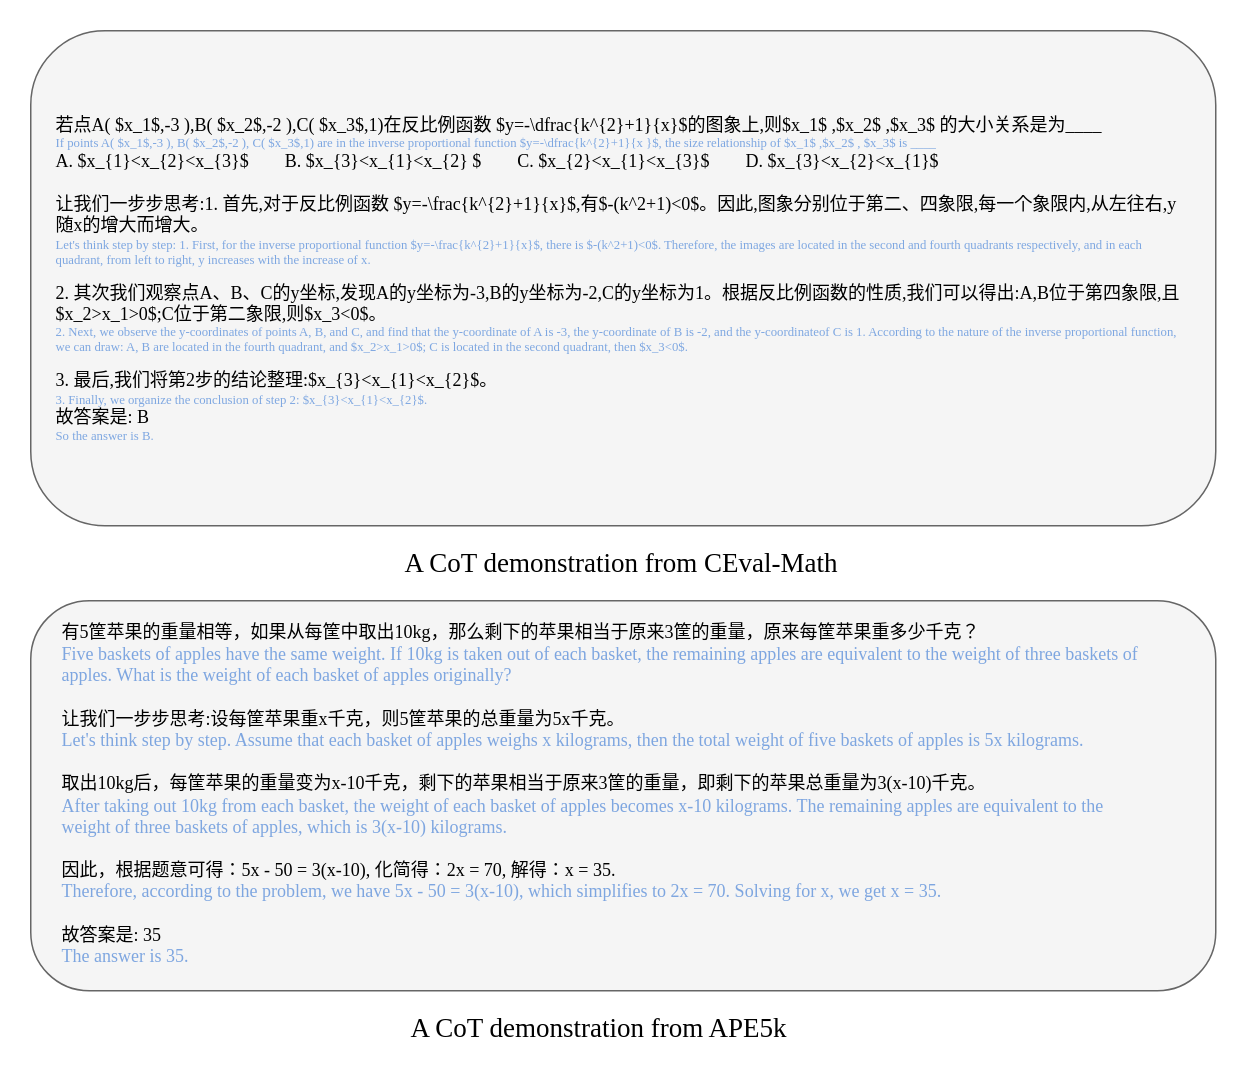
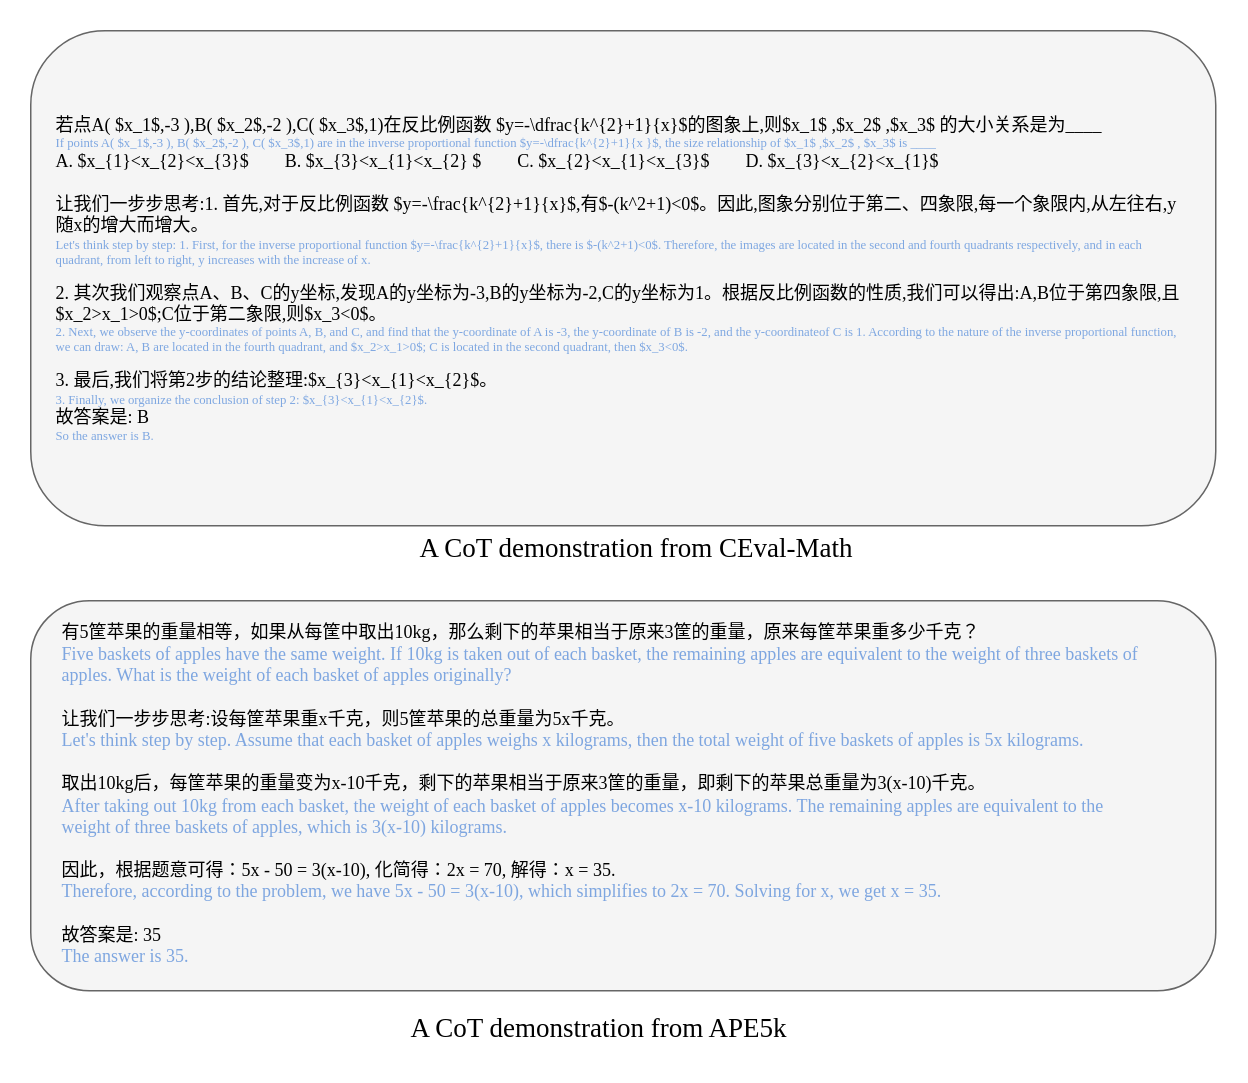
(622, 563) -> (637, 548)
